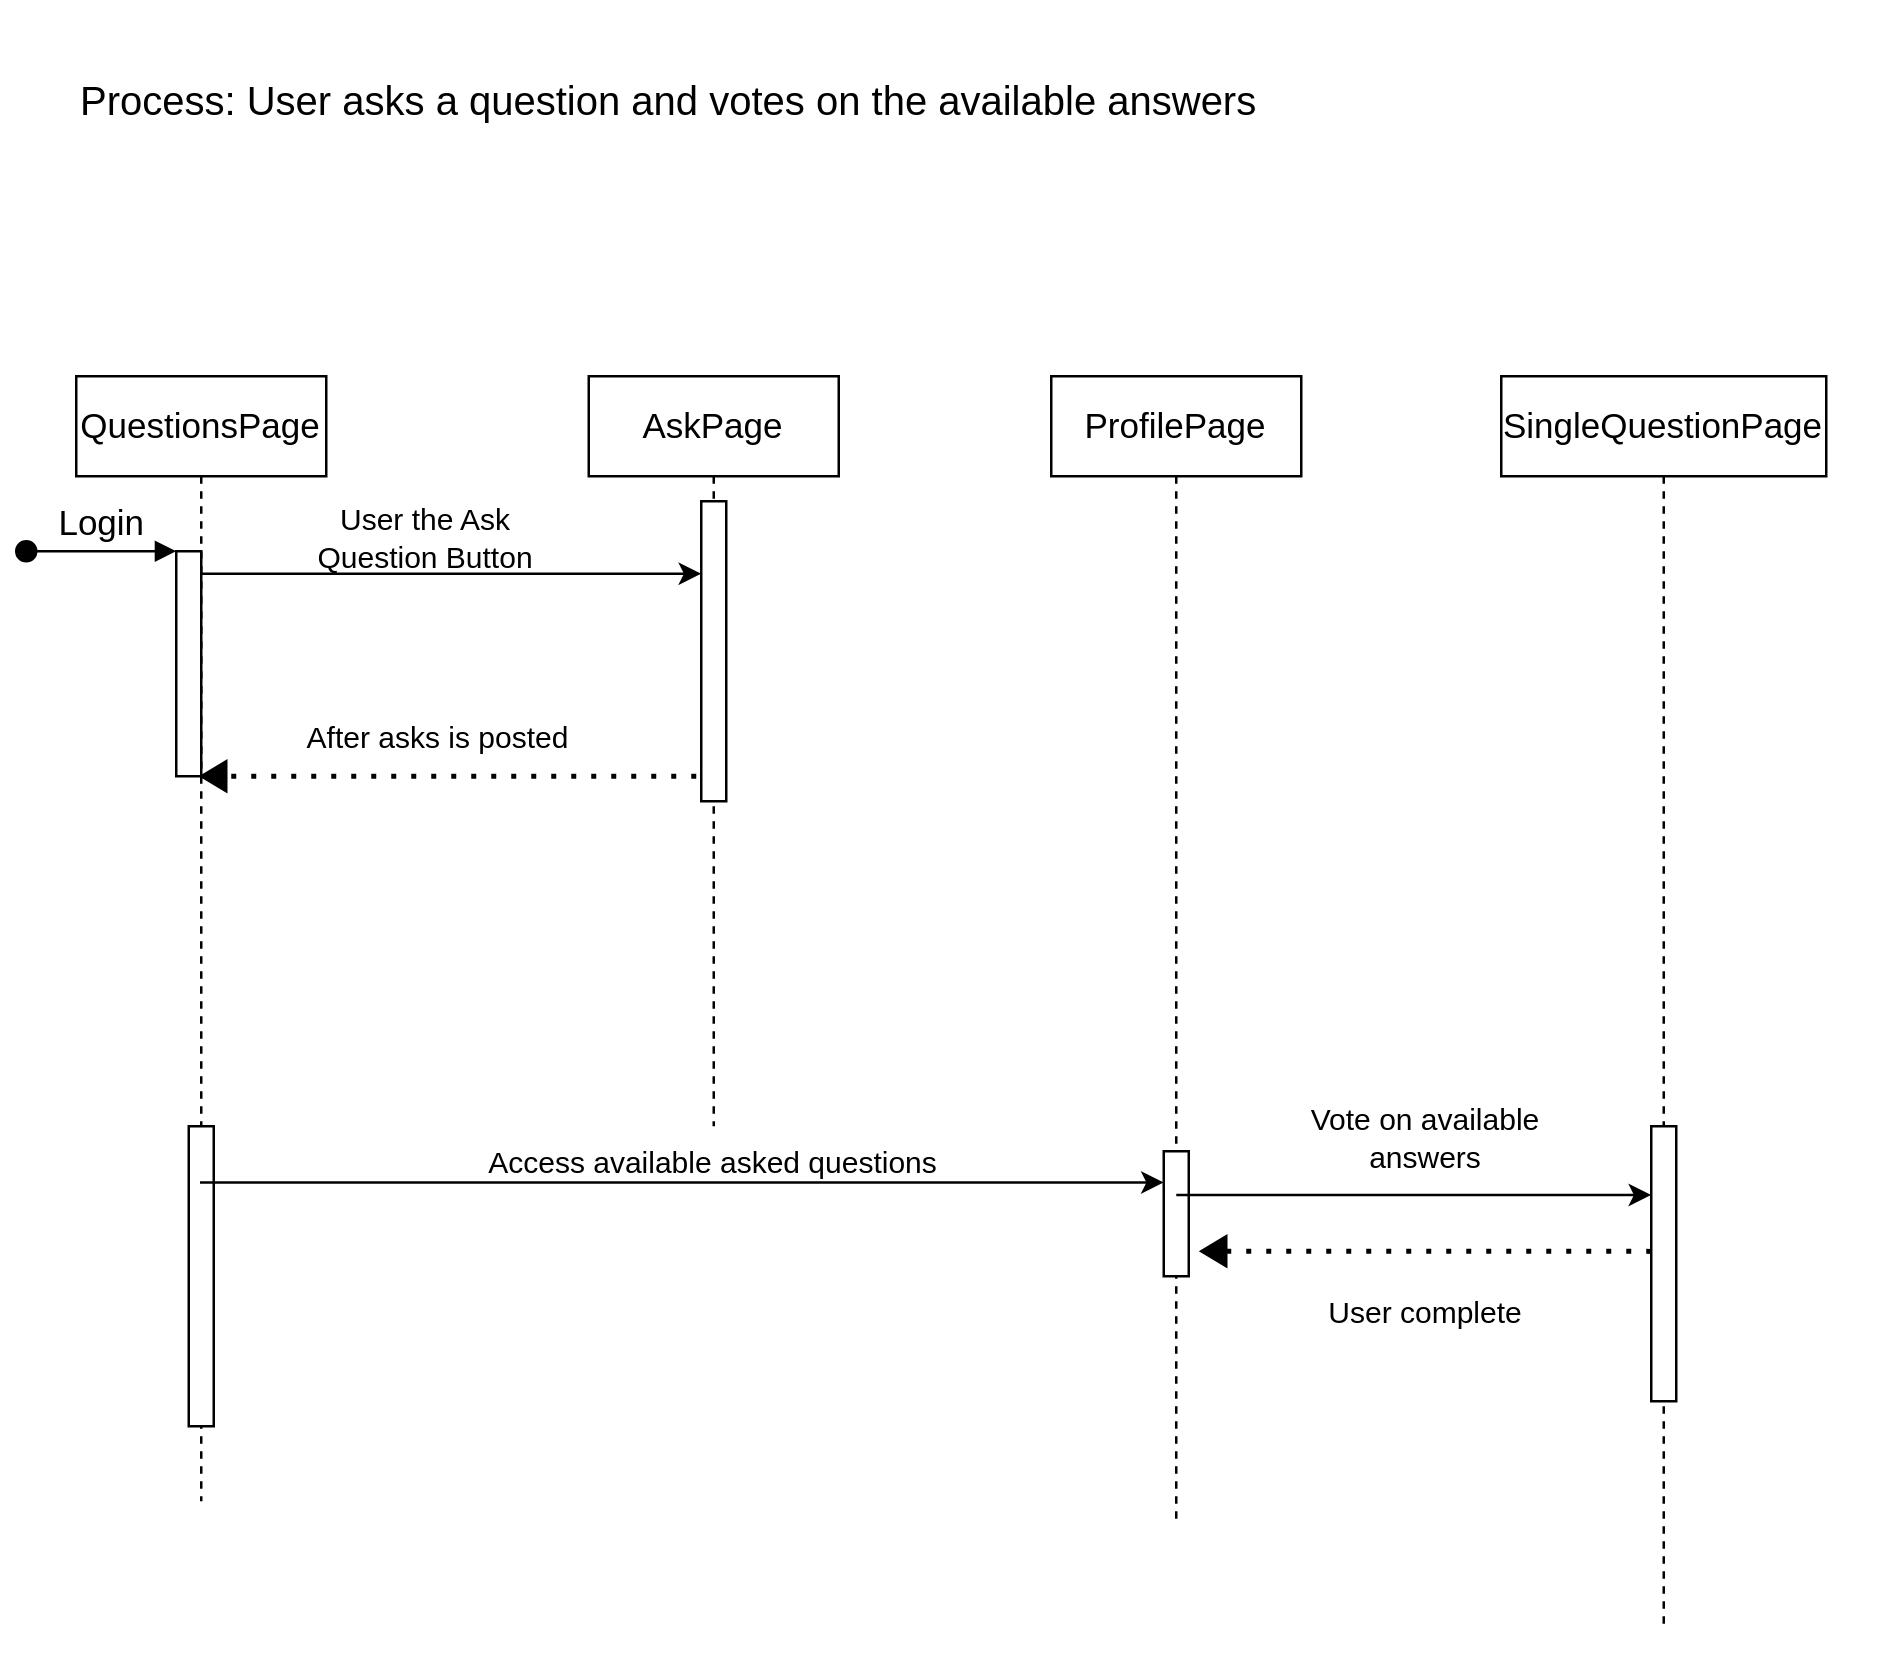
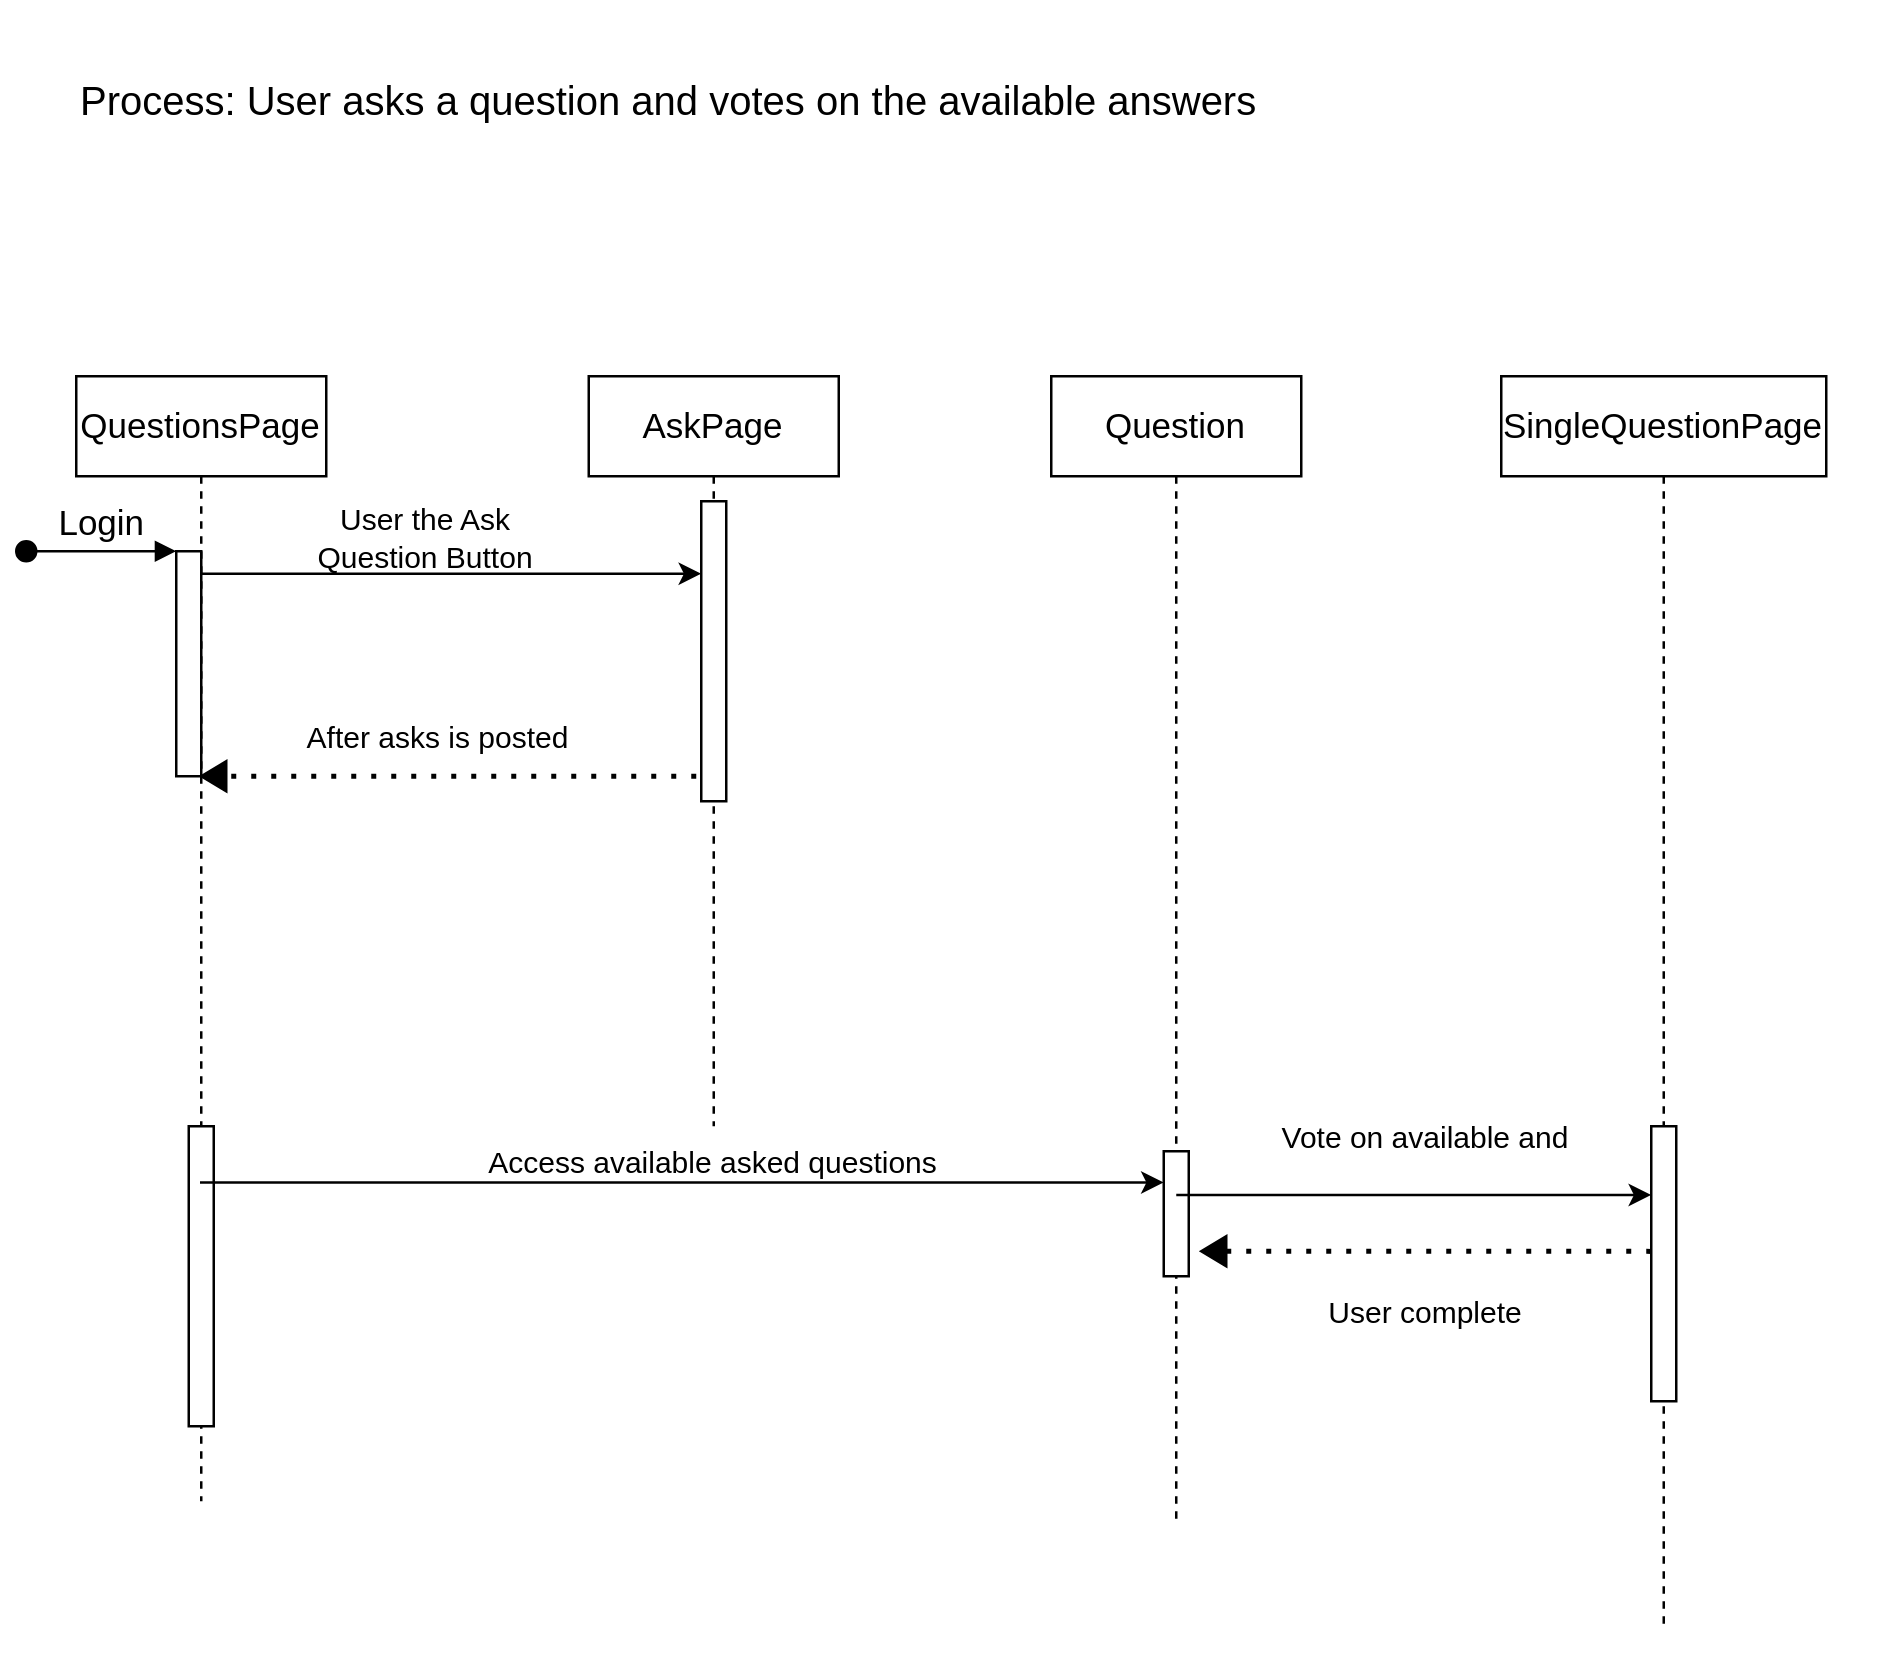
(1176, 426) -> (1176, 426)
(1426, 1139) -> (1426, 1139)
